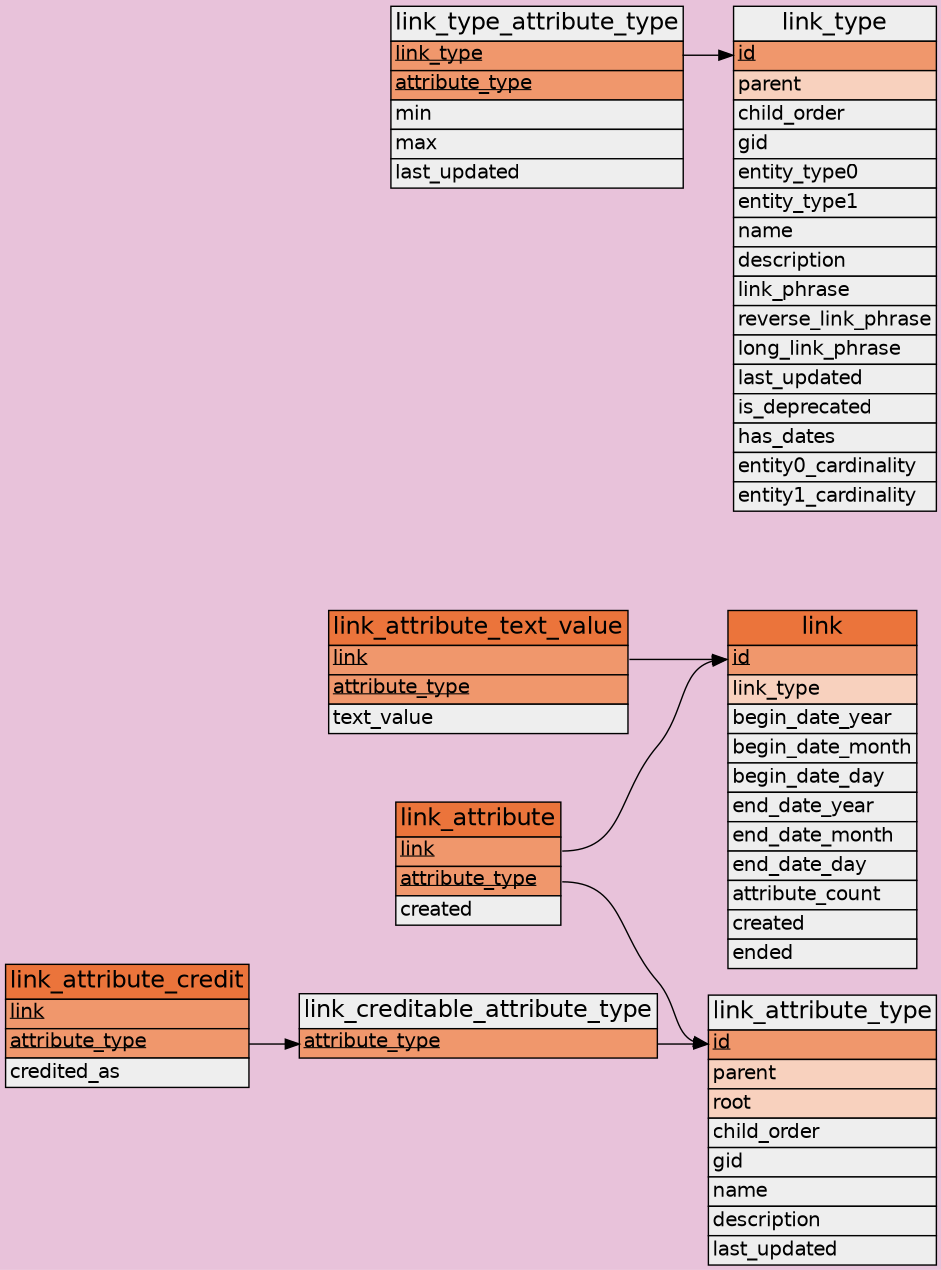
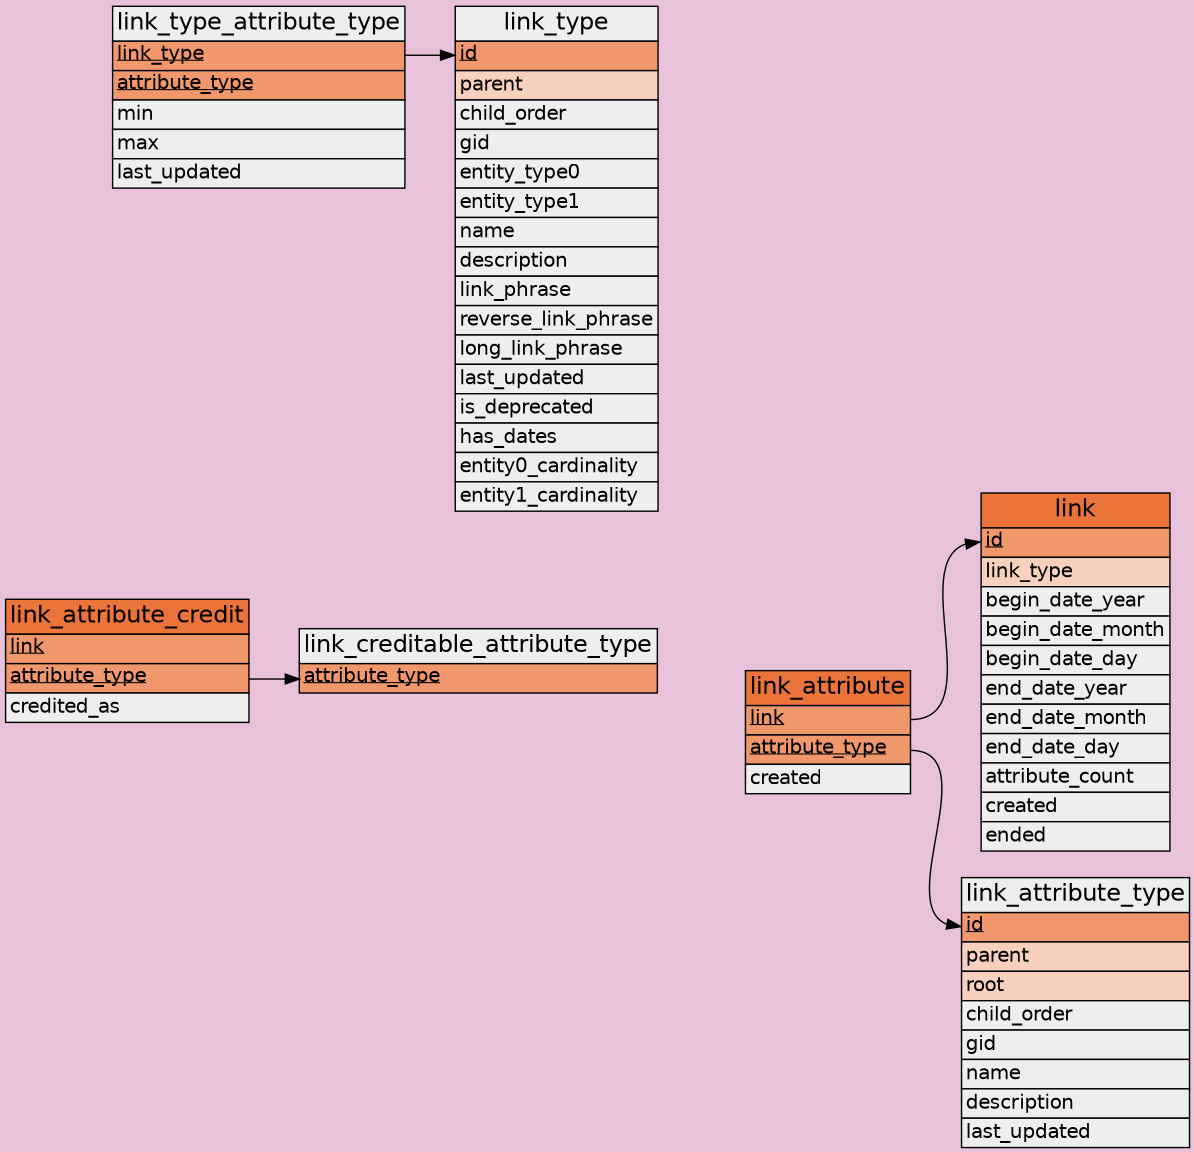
(478, 672) -> none
(675, 1044) -> none
